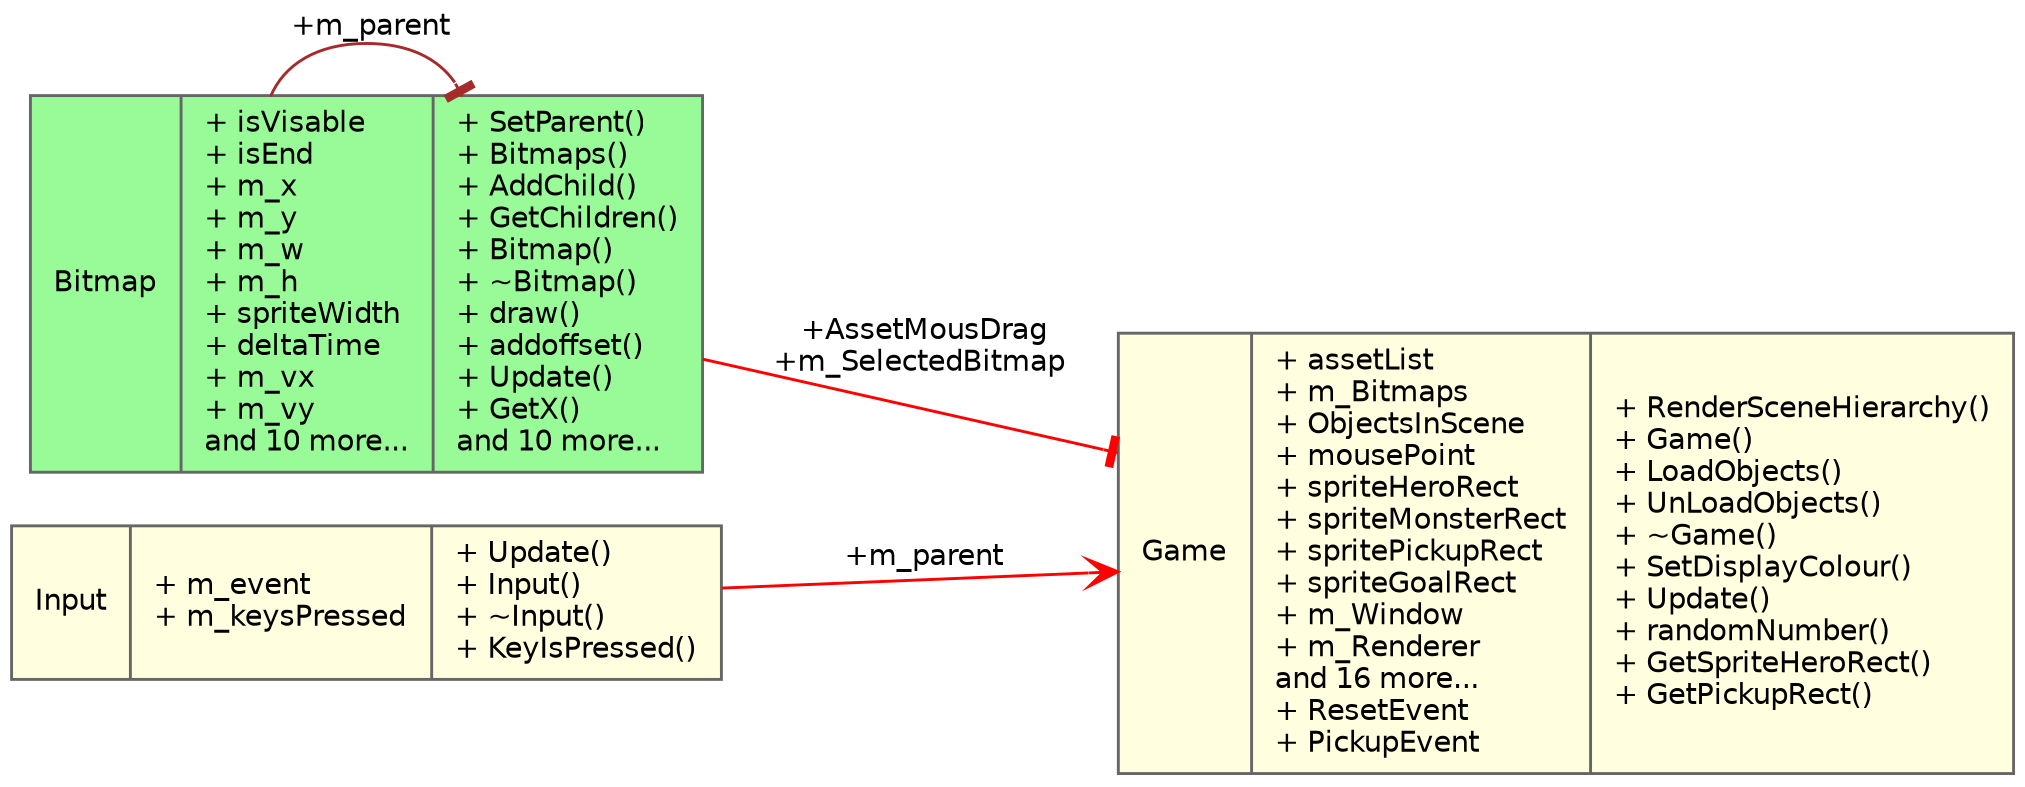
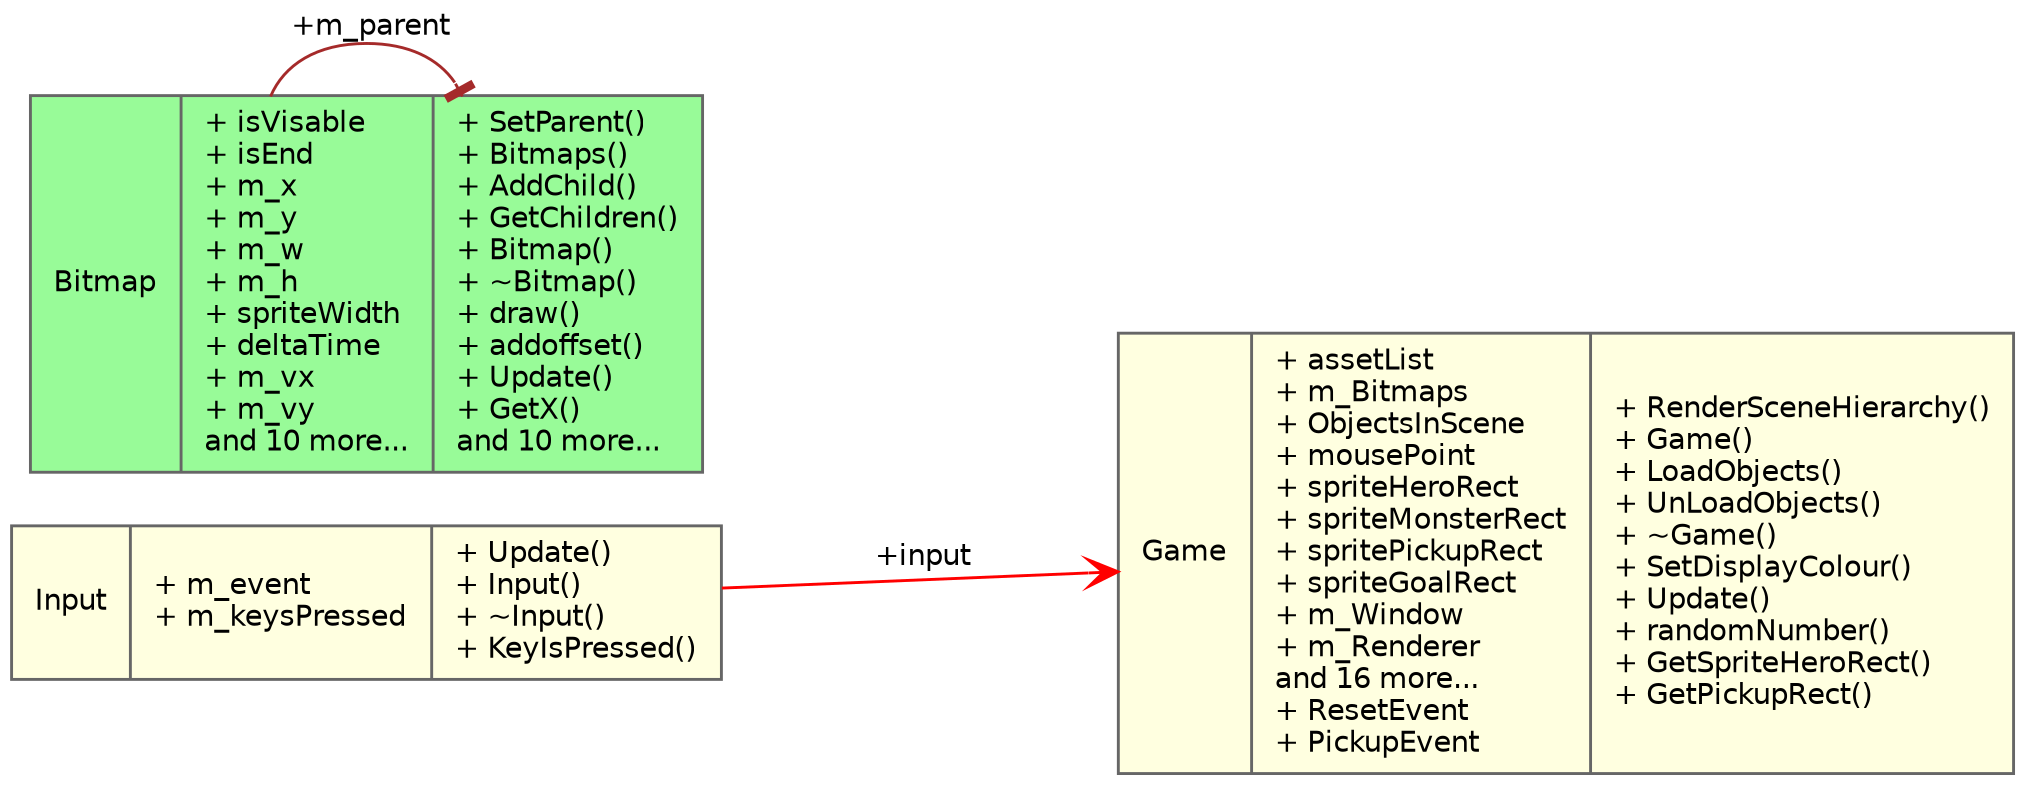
(903, 404) -> none
(920, 558) -> (920, 558)
